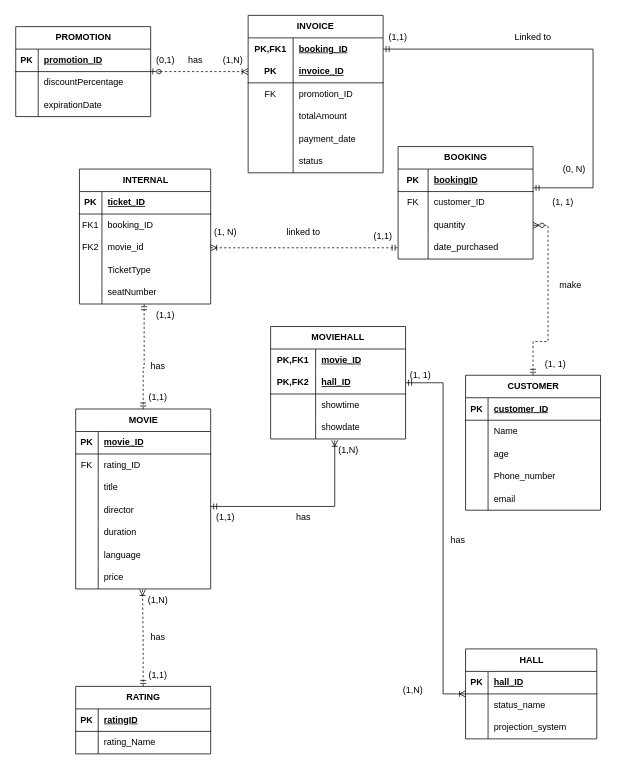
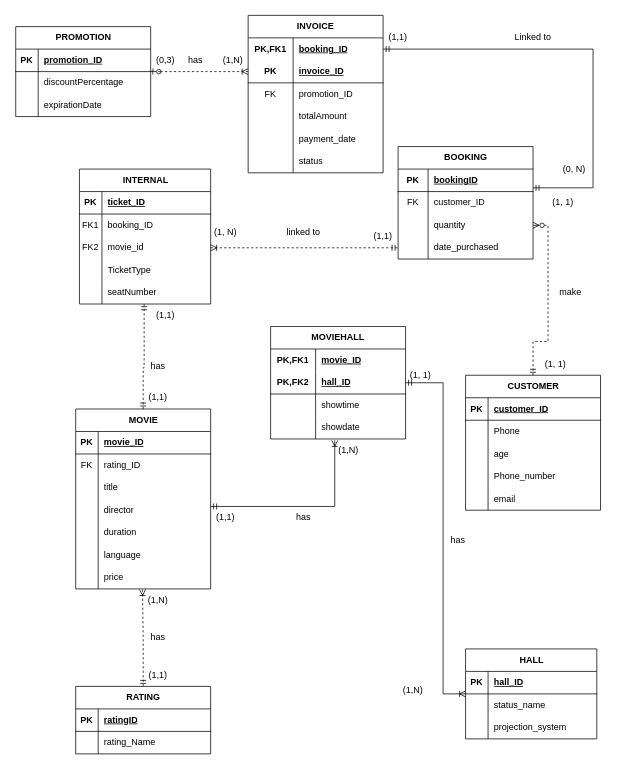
(165, 60) -> (165, 60)
(570, 285) -> (570, 293)
(504, 432) -> (506, 432)
